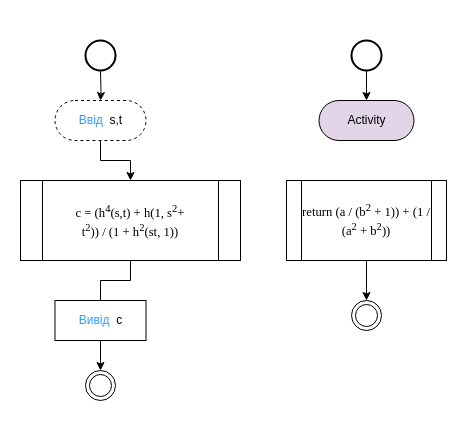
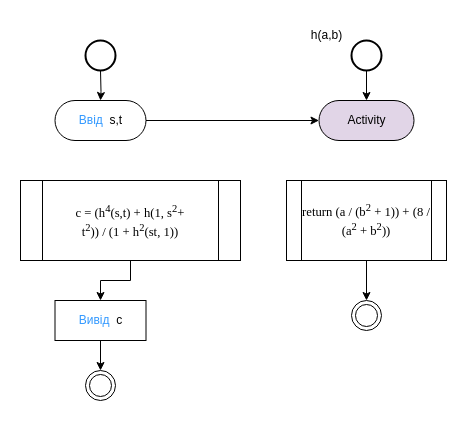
none -> (327, 36)
(101, 121) -> (101, 121)
(112, 161) -> (229, 121)
(367, 221) -> (367, 221)
(101, 295) -> (101, 292)
